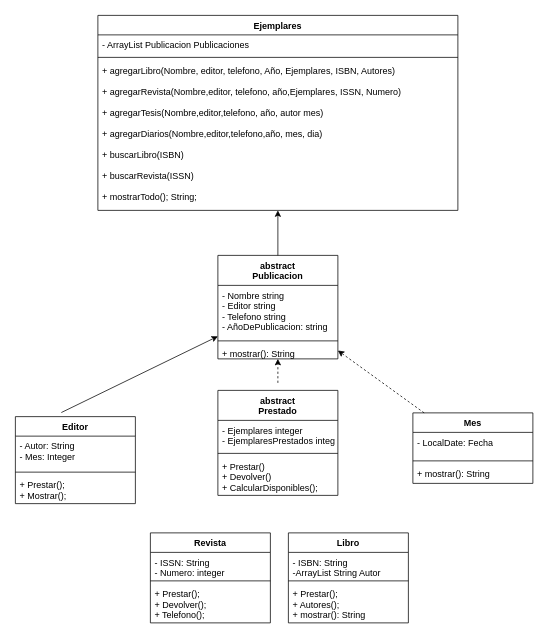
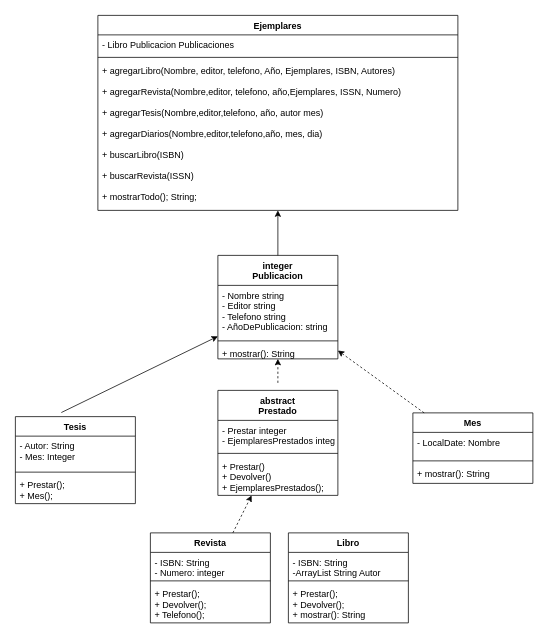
(184, 45) -> (173, 45)
(278, 266) -> (278, 266)
(75, 427) -> (75, 427)
(268, 431) -> (261, 431)
(458, 443) -> (460, 443)
(249, 467) -> (249, 467)
(47, 485) -> (47, 485)
none -> (241, 517)
(185, 563) -> (185, 563)
(320, 594) -> (320, 594)
